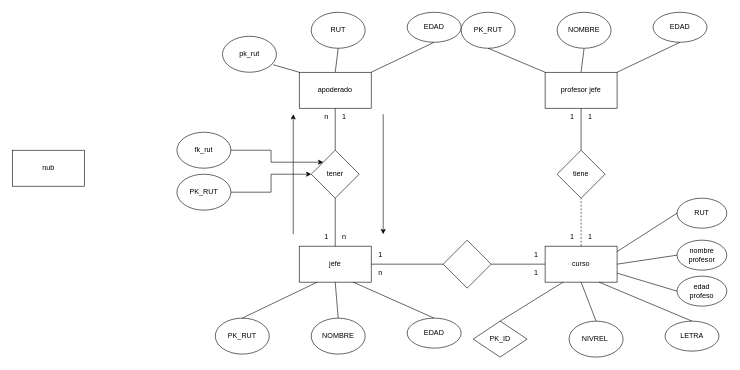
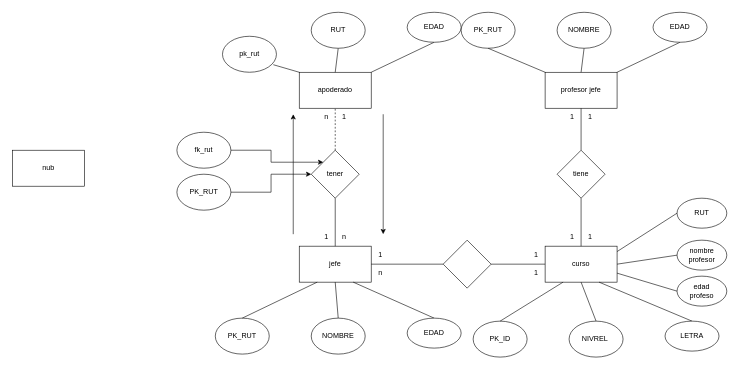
(335, 129) -> (335, 129)
(581, 222) -> (581, 222)
(500, 339) -> (500, 339)
